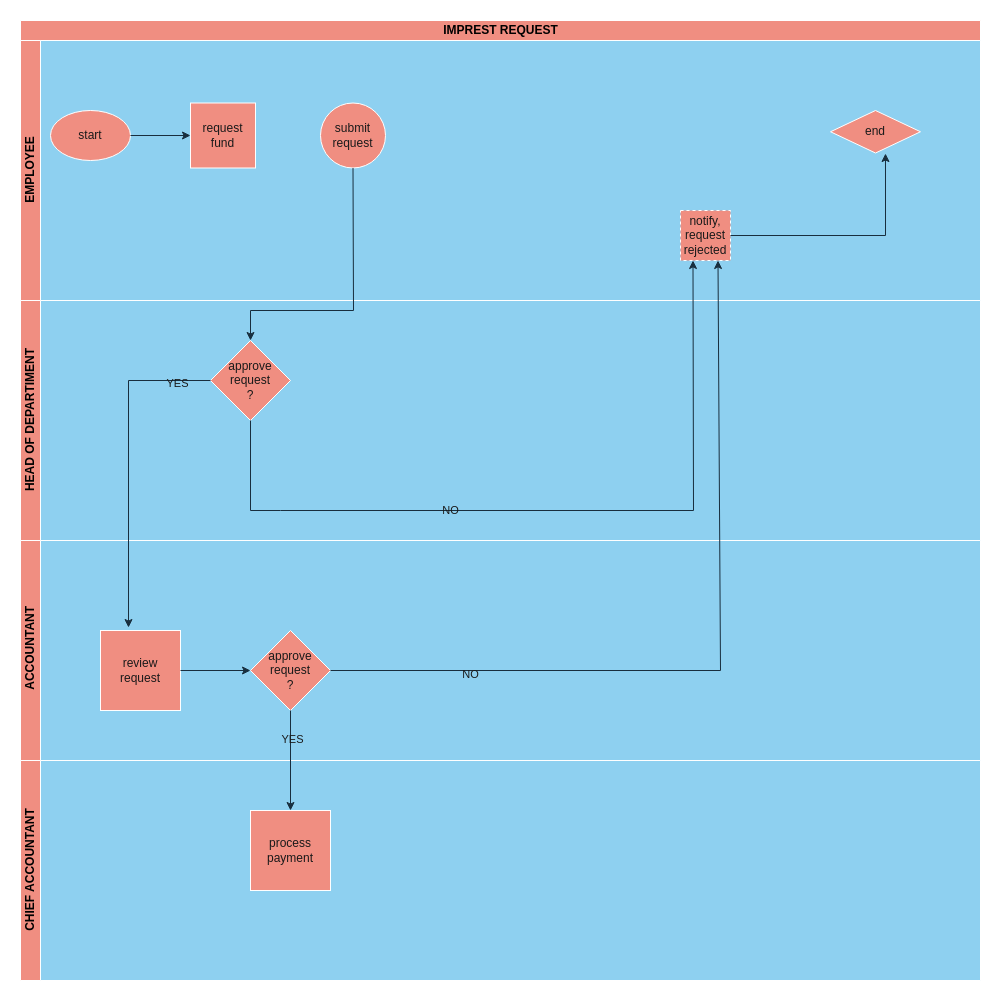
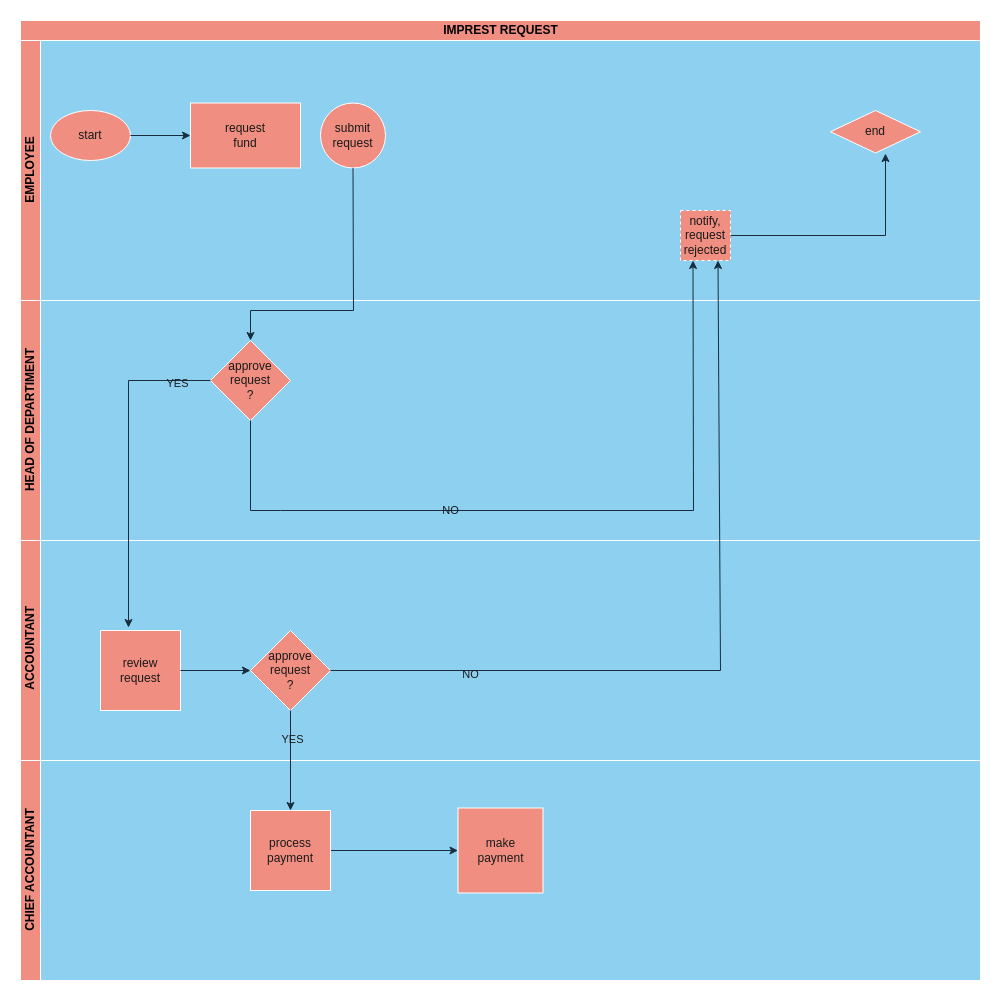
(223, 136) -> (246, 136)
none -> (391, 851)
none -> (501, 851)
